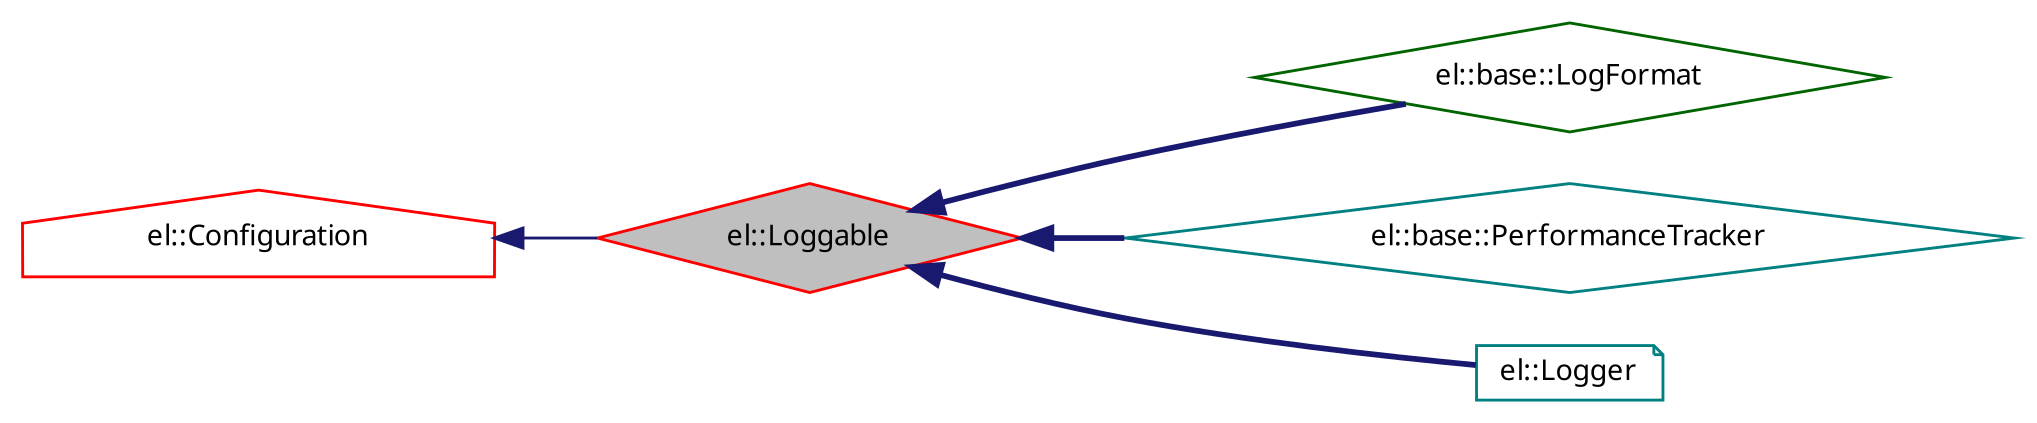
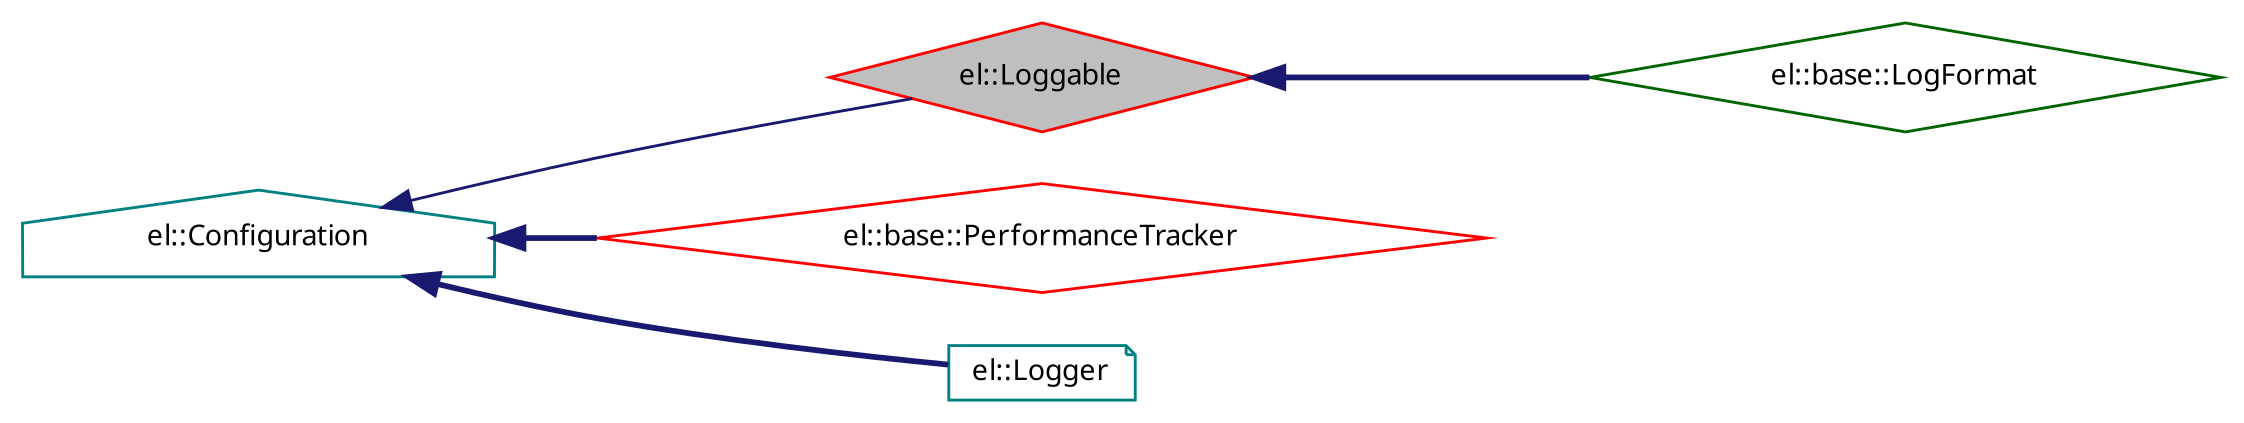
(259, 238) -> (259, 238)
(1088, 238) -> (560, 238)
(1570, 238) -> (1042, 238)
(1206, 332) -> (691, 334)
